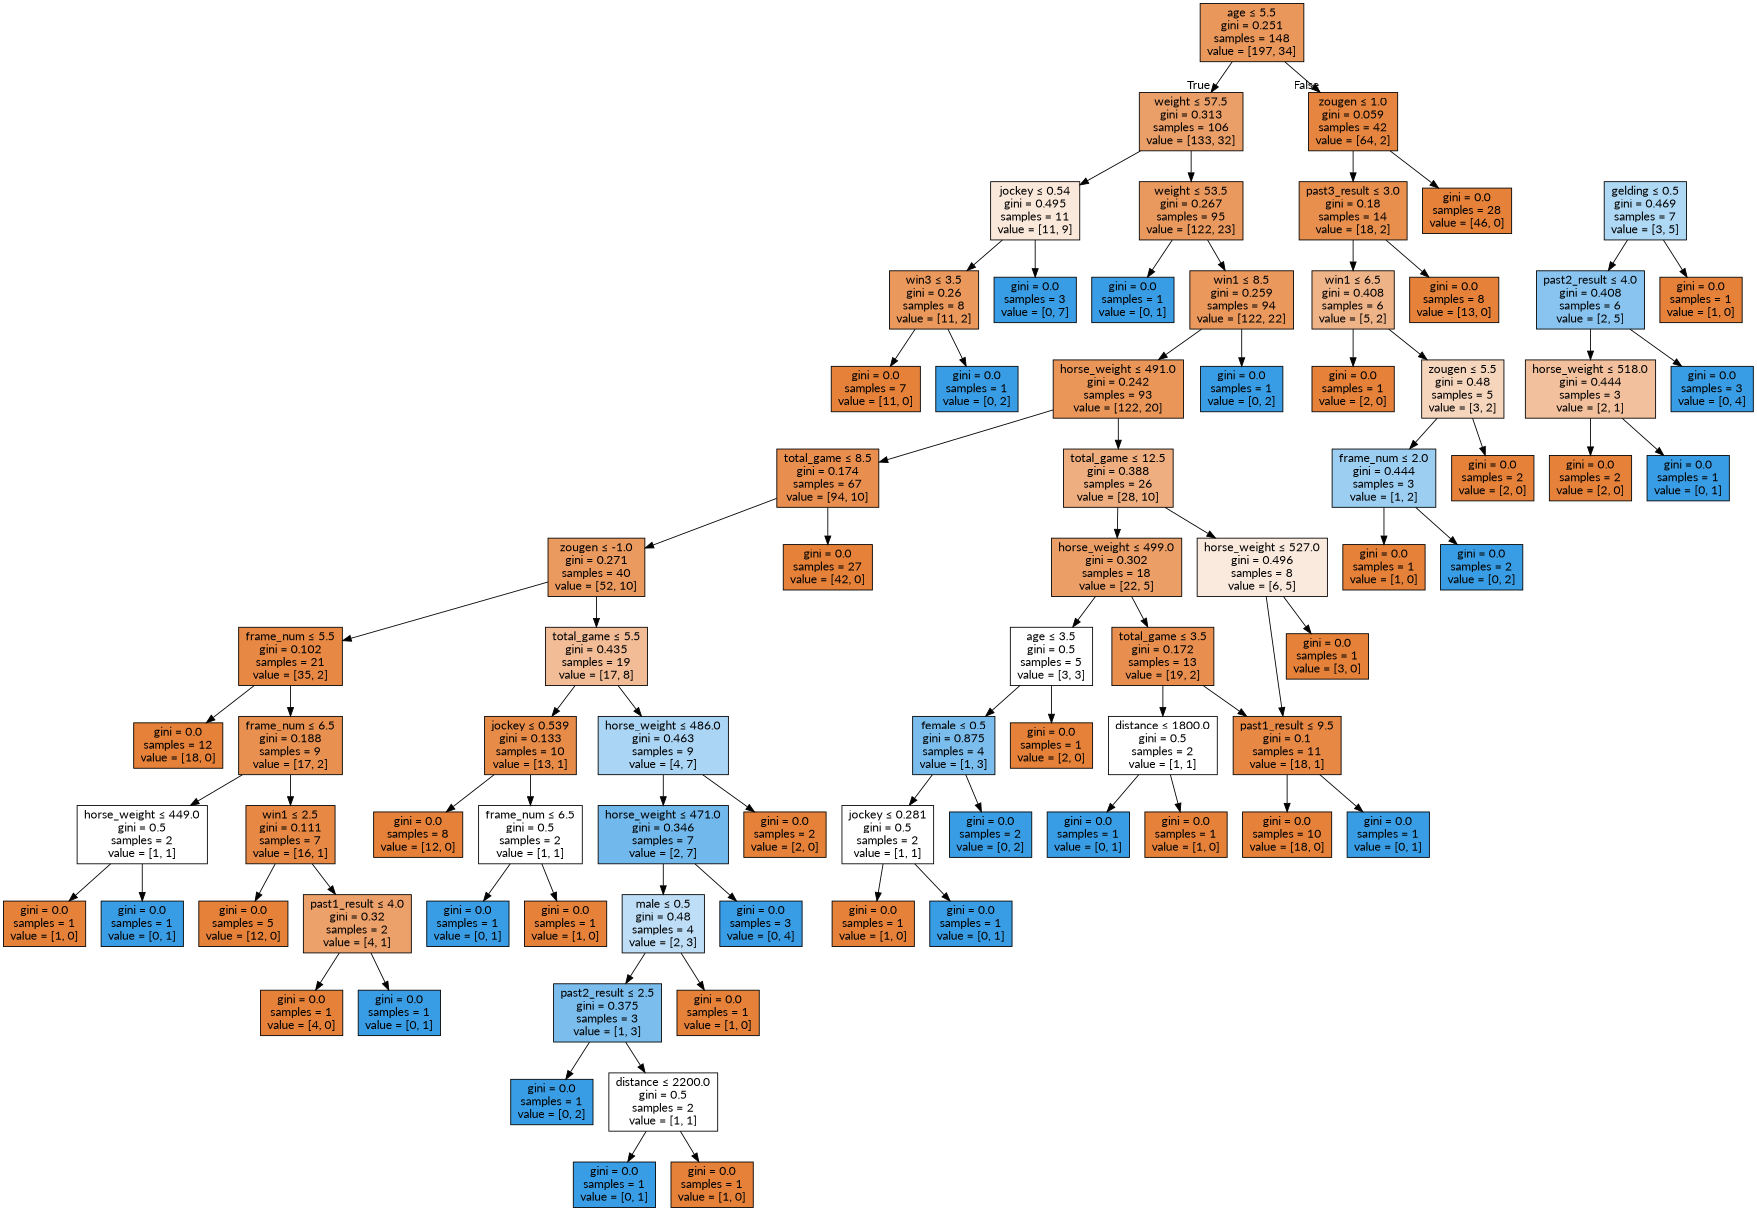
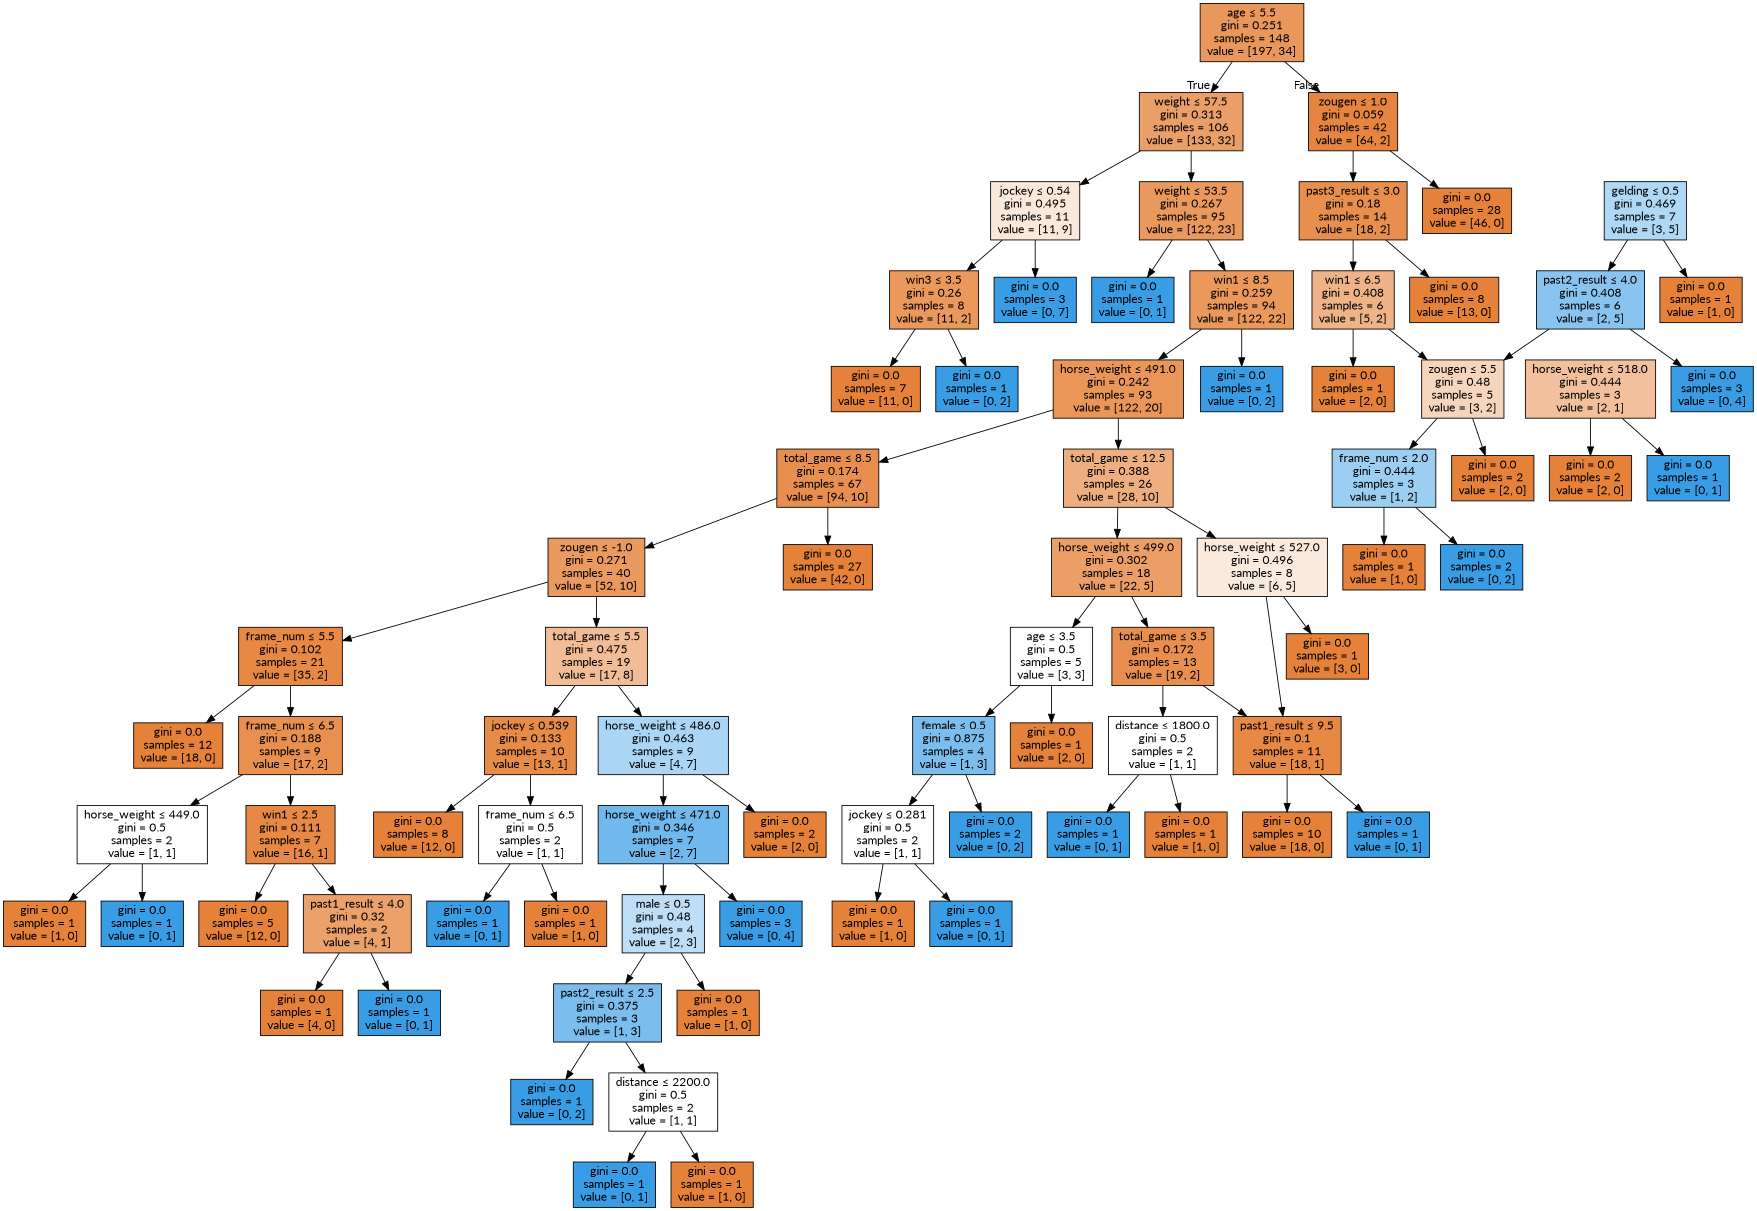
(1590, 340) -> (1530, 342)
(596, 650) -> (596, 650)
